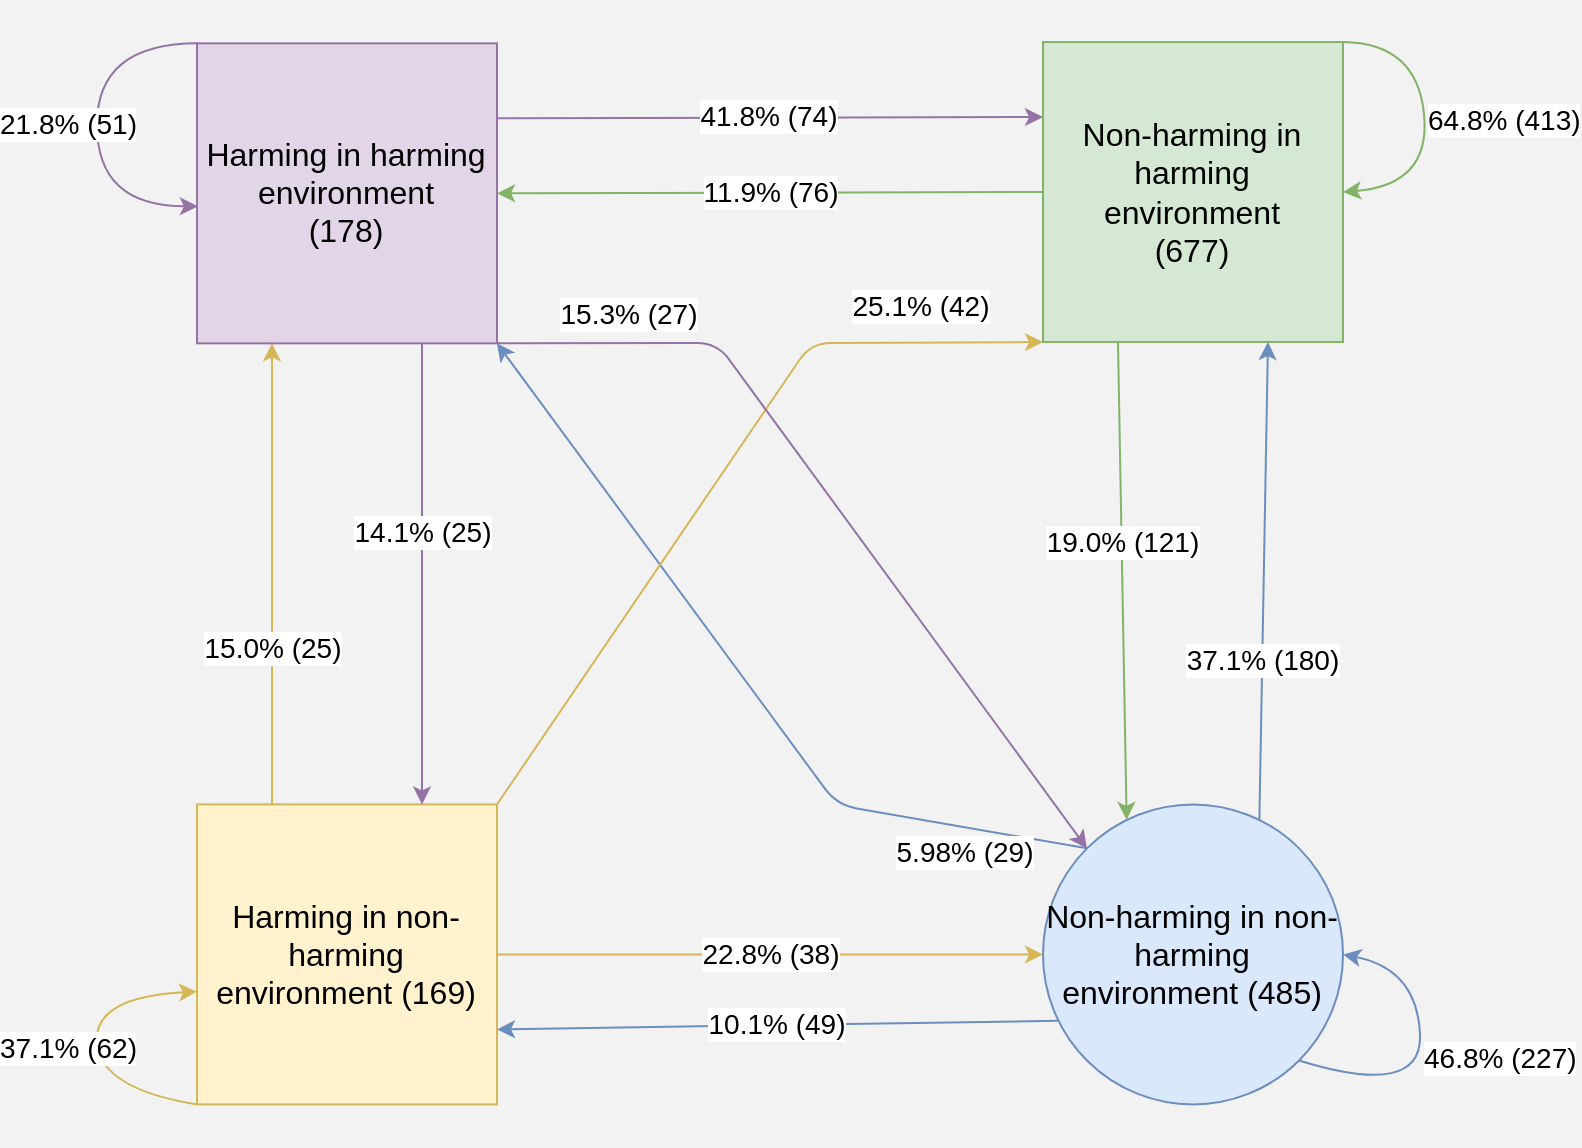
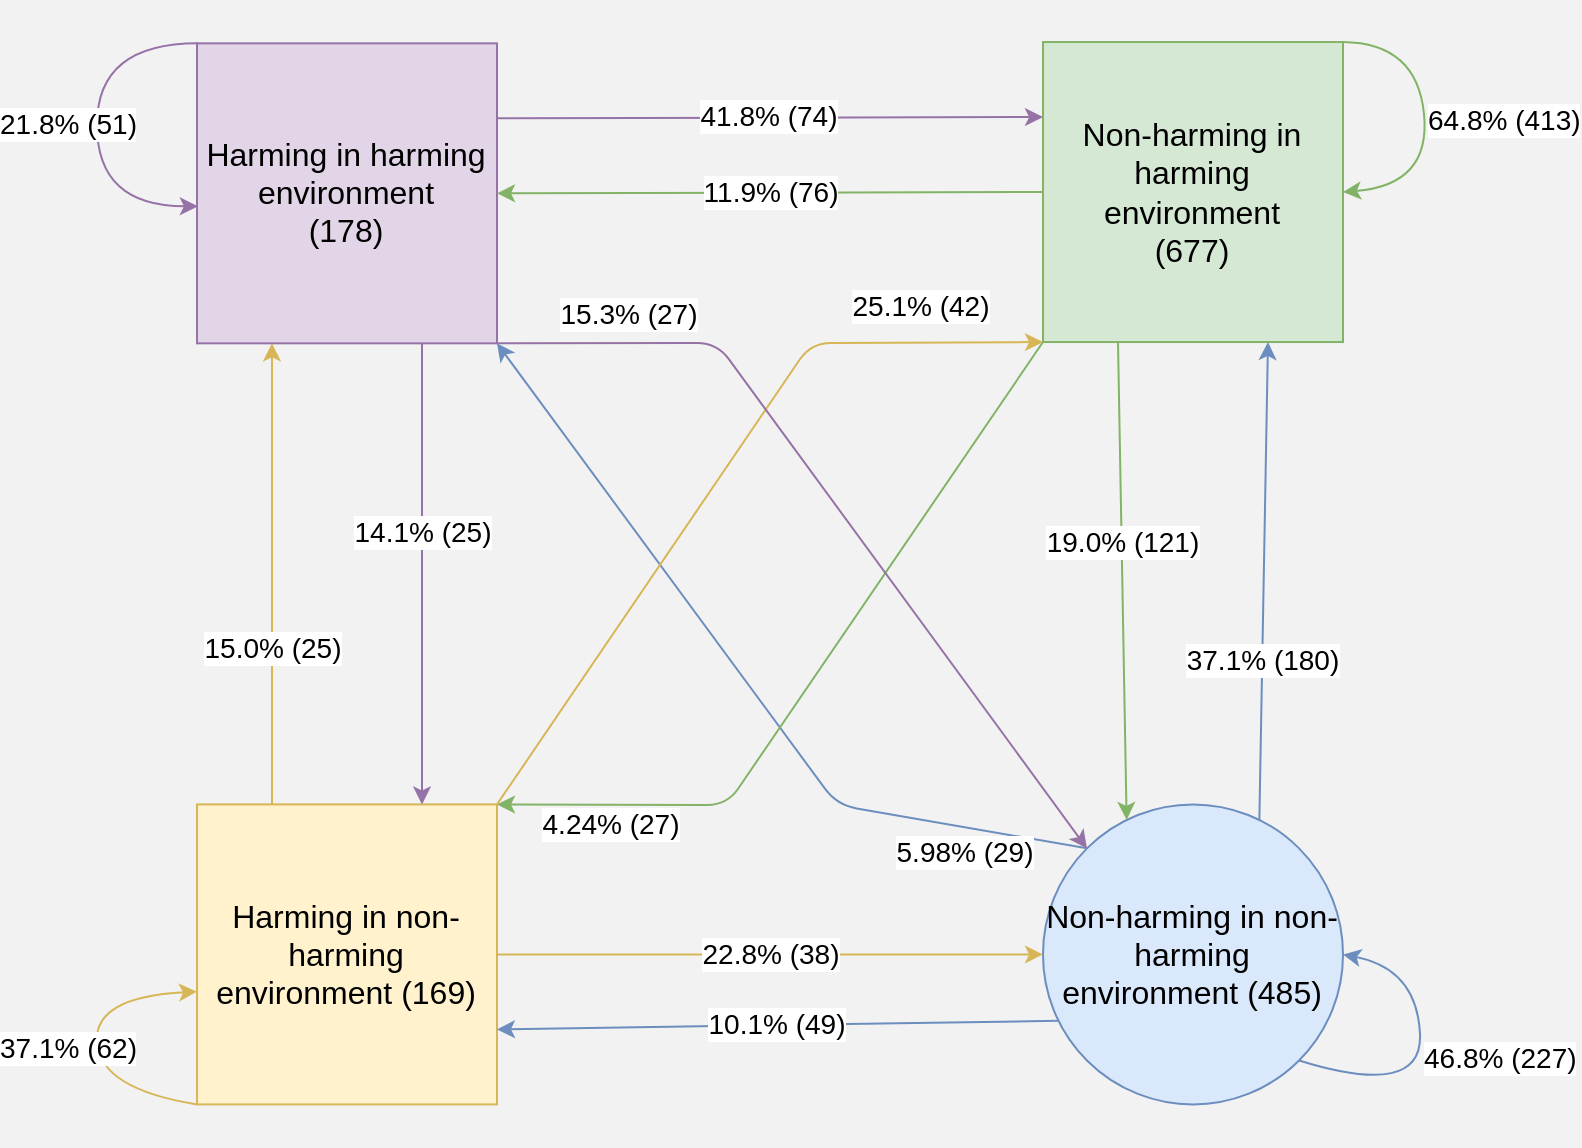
none -> (827, 659)
